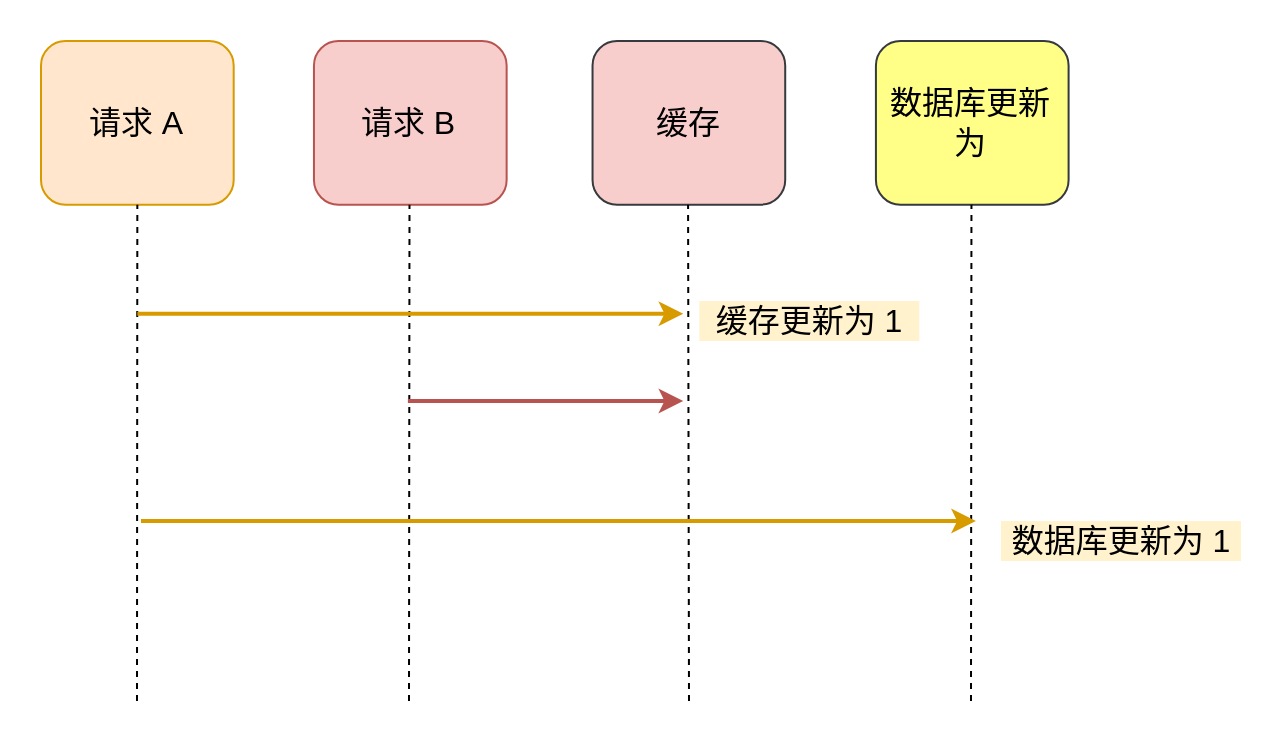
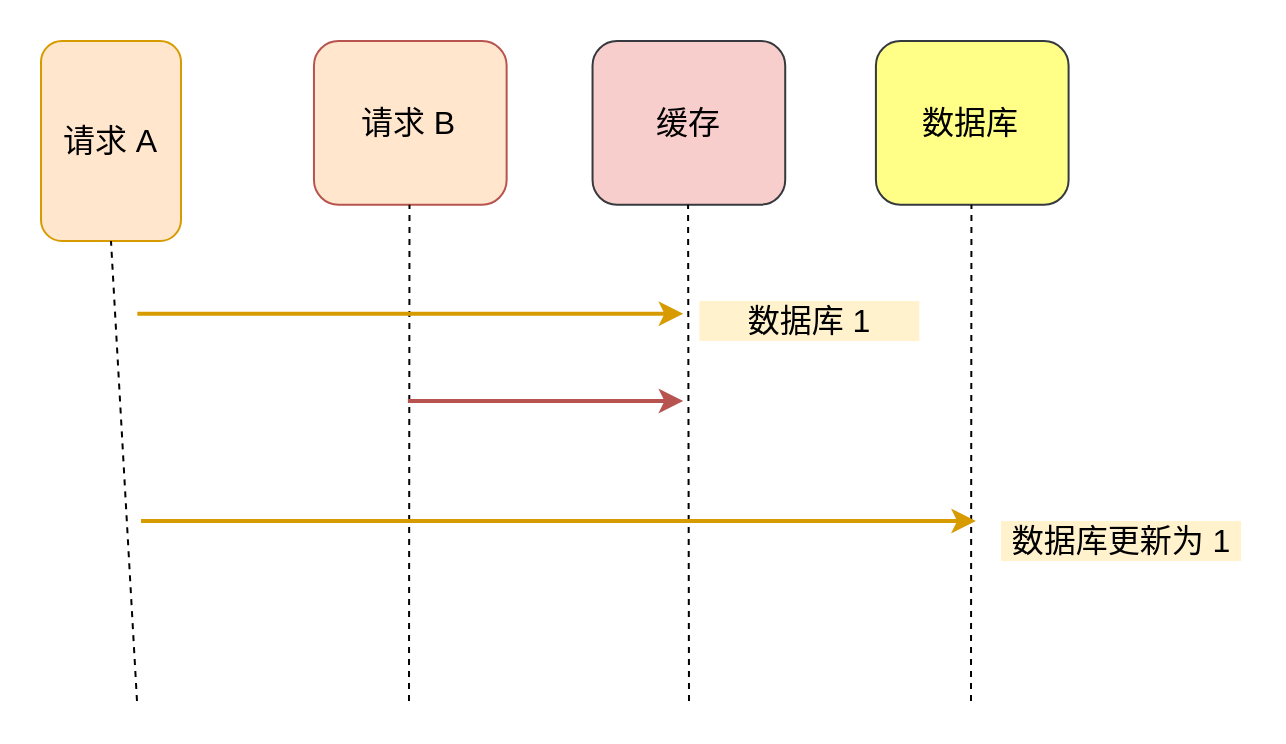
(137, 123) -> (111, 141)
(410, 123) -> (410, 123)
(971, 123) -> (971, 123)
(810, 321) -> (810, 321)
